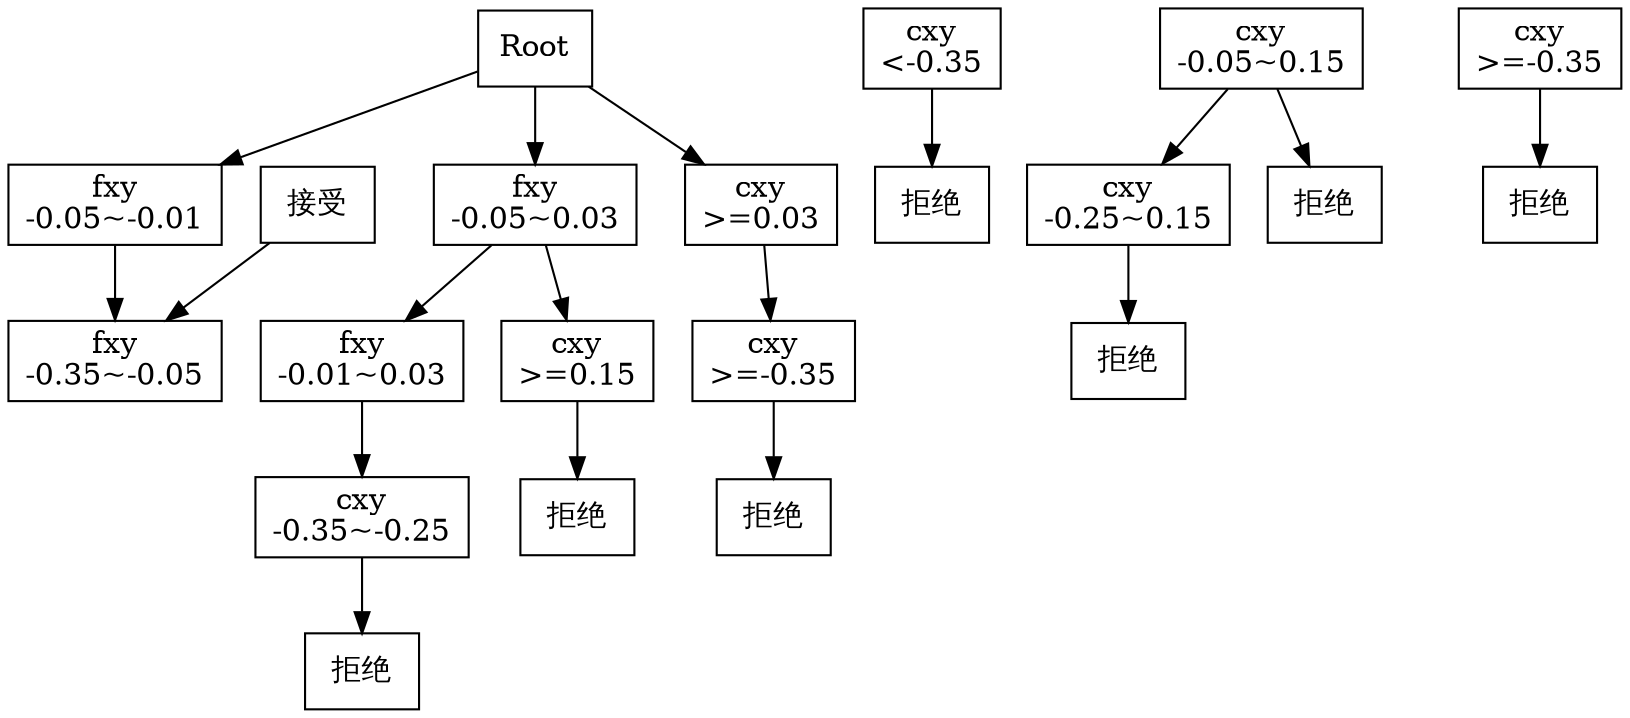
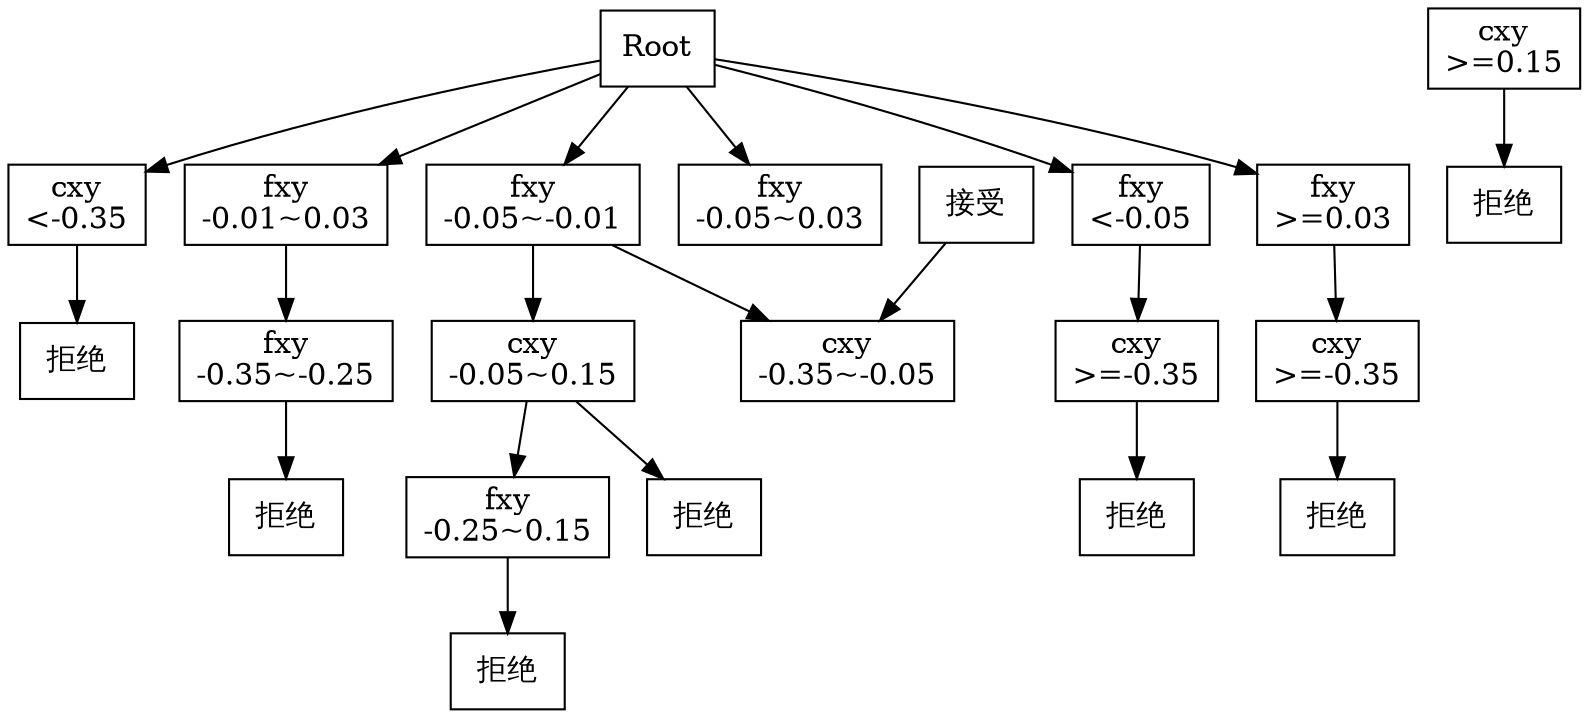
none -> (382, 106)
(761, 205) -> (1333, 205)
(1128, 205) -> (508, 517)
none -> (1141, 205)
none -> (533, 272)
(553, 272) -> none
(457, 276) -> (500, 115)
(115, 361) -> (848, 361)
(362, 517) -> (286, 361)
